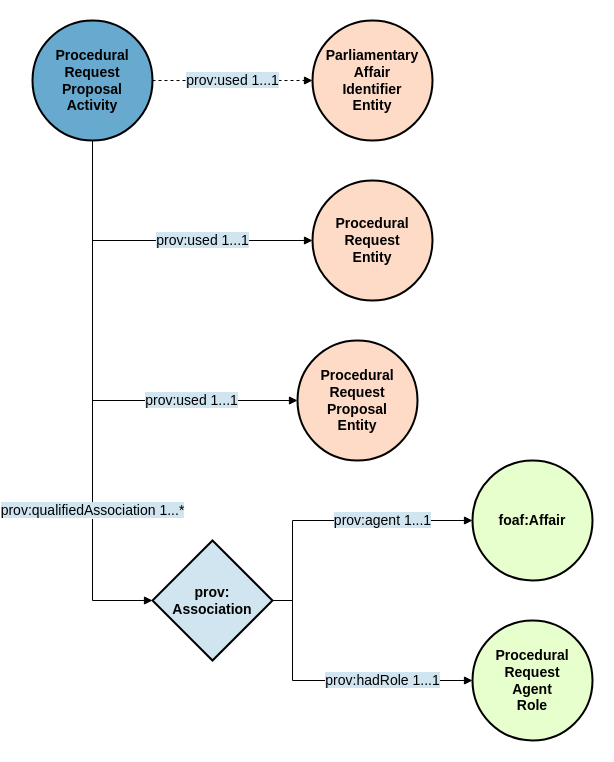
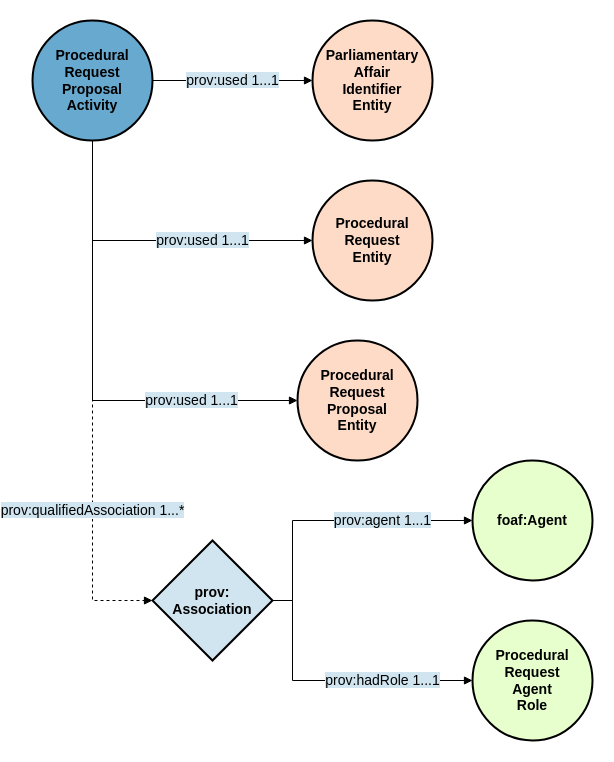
(170, 81) -> (170, 81)
(533, 521) -> (533, 521)
(93, 586) -> (93, 586)
